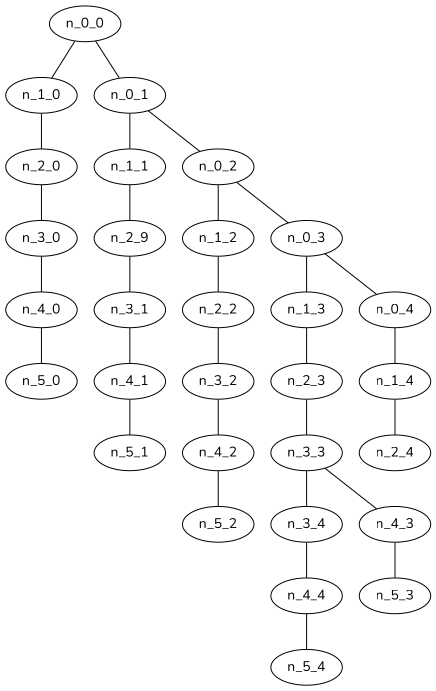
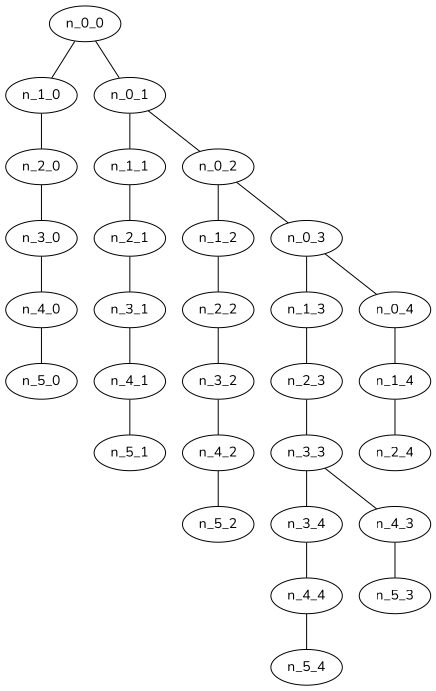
(130, 238) -> (130, 238)
